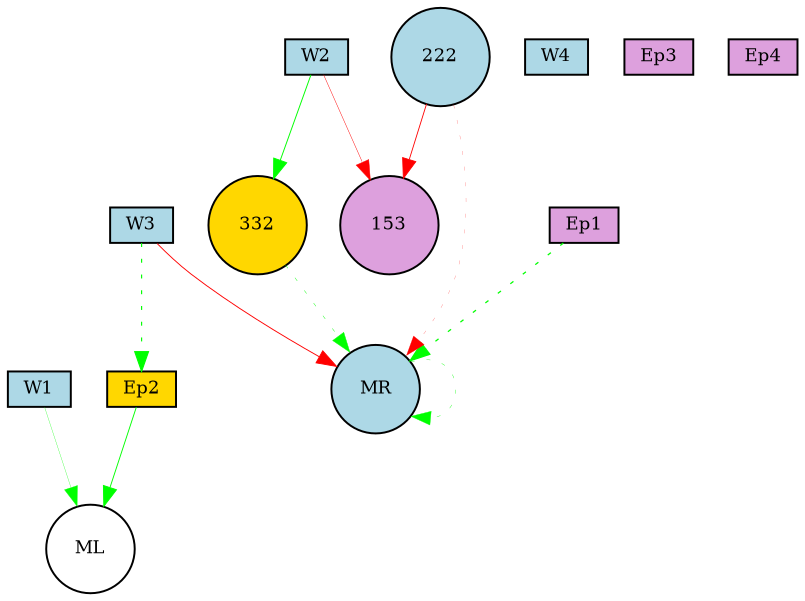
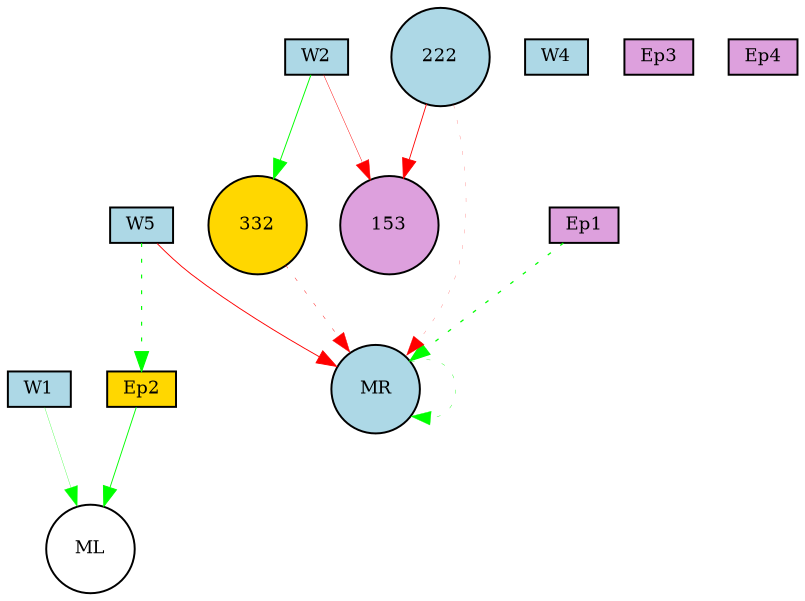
(142, 225) -> (142, 225)
(312, 301) -> (312, 301)
